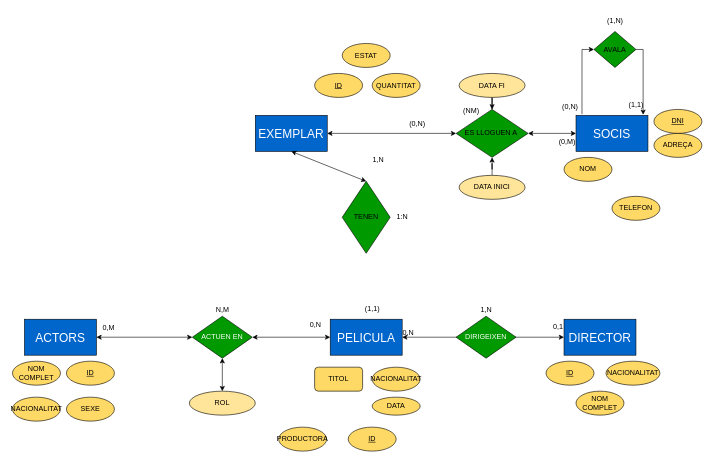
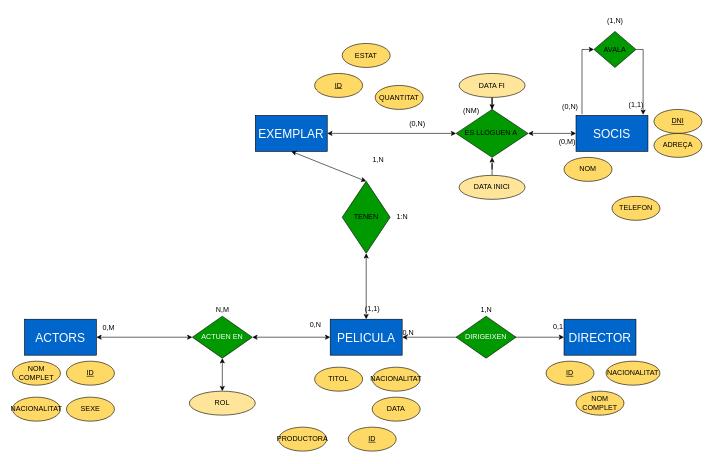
(396, 86) -> (399, 98)
none -> (366, 314)
(339, 380) -> (339, 380)
(396, 407) -> (396, 410)
